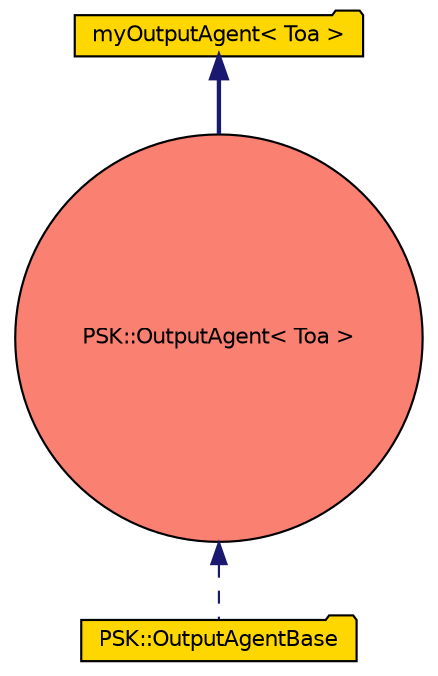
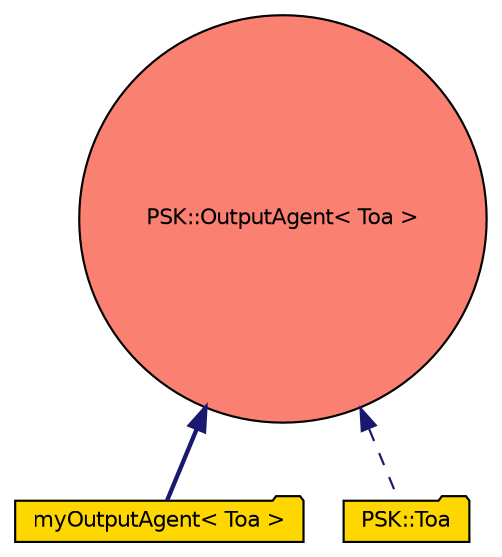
(219, 106) -> (182, 465)
(219, 641) -> (407, 521)
